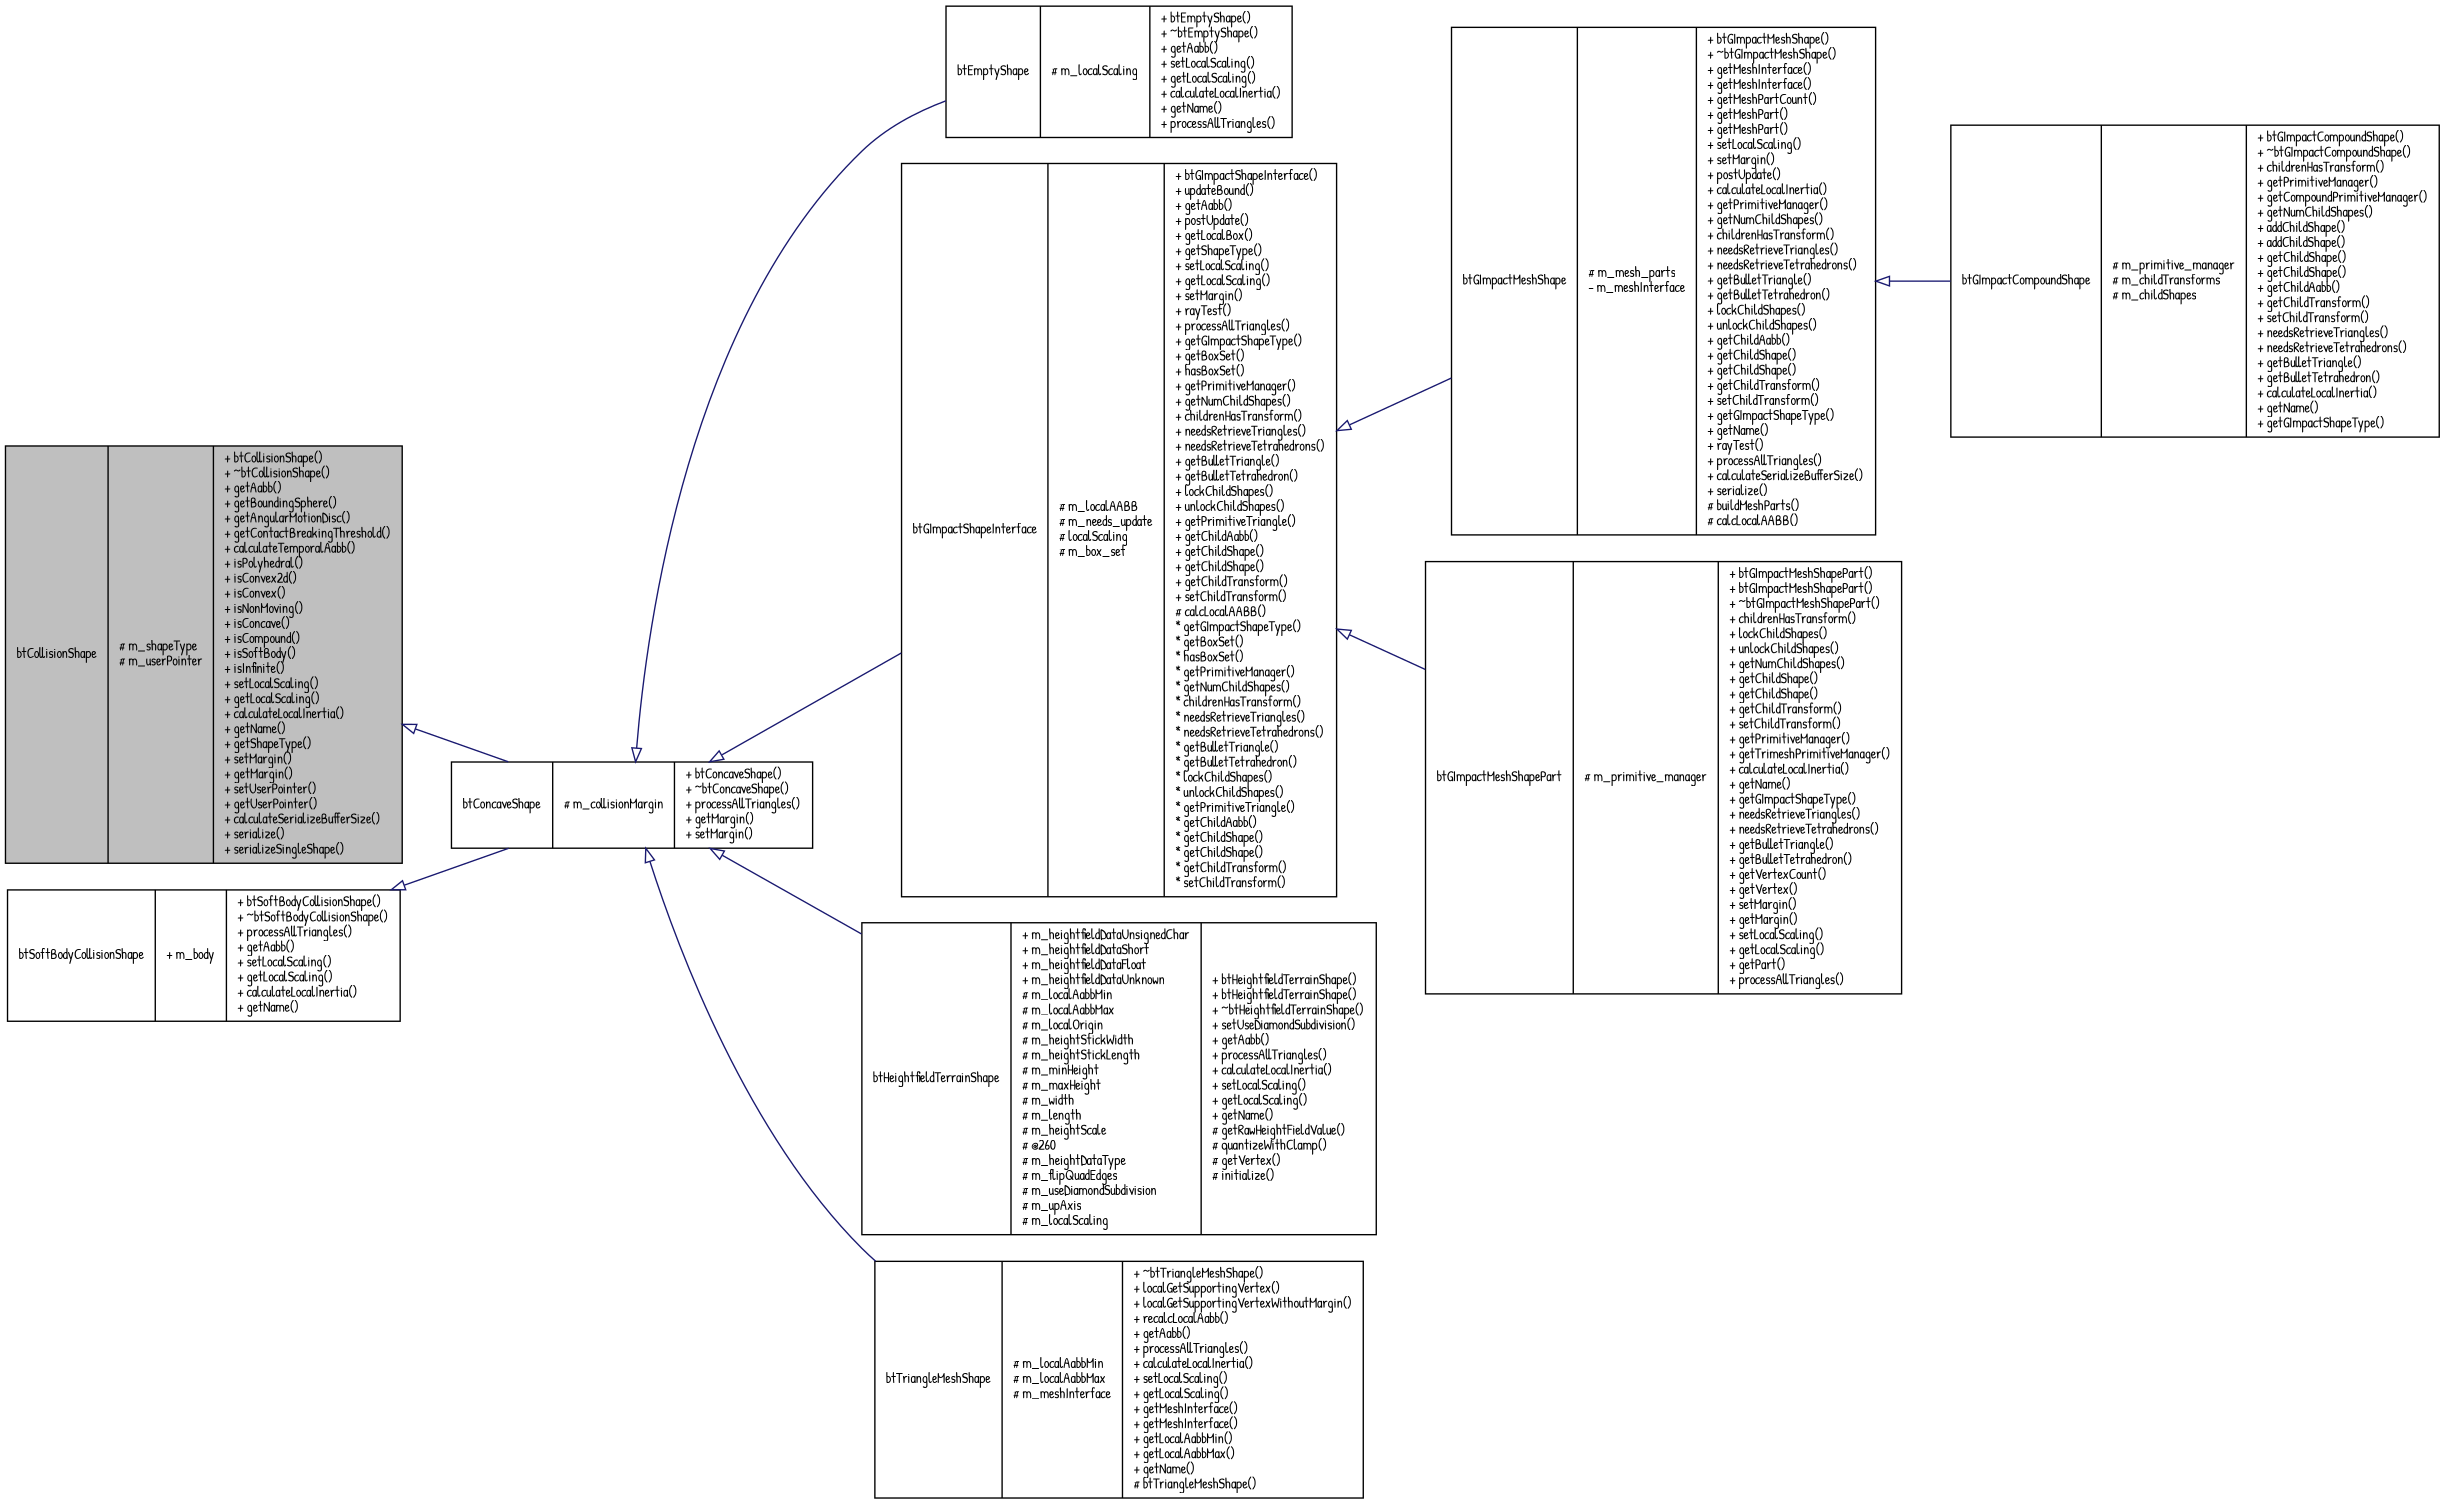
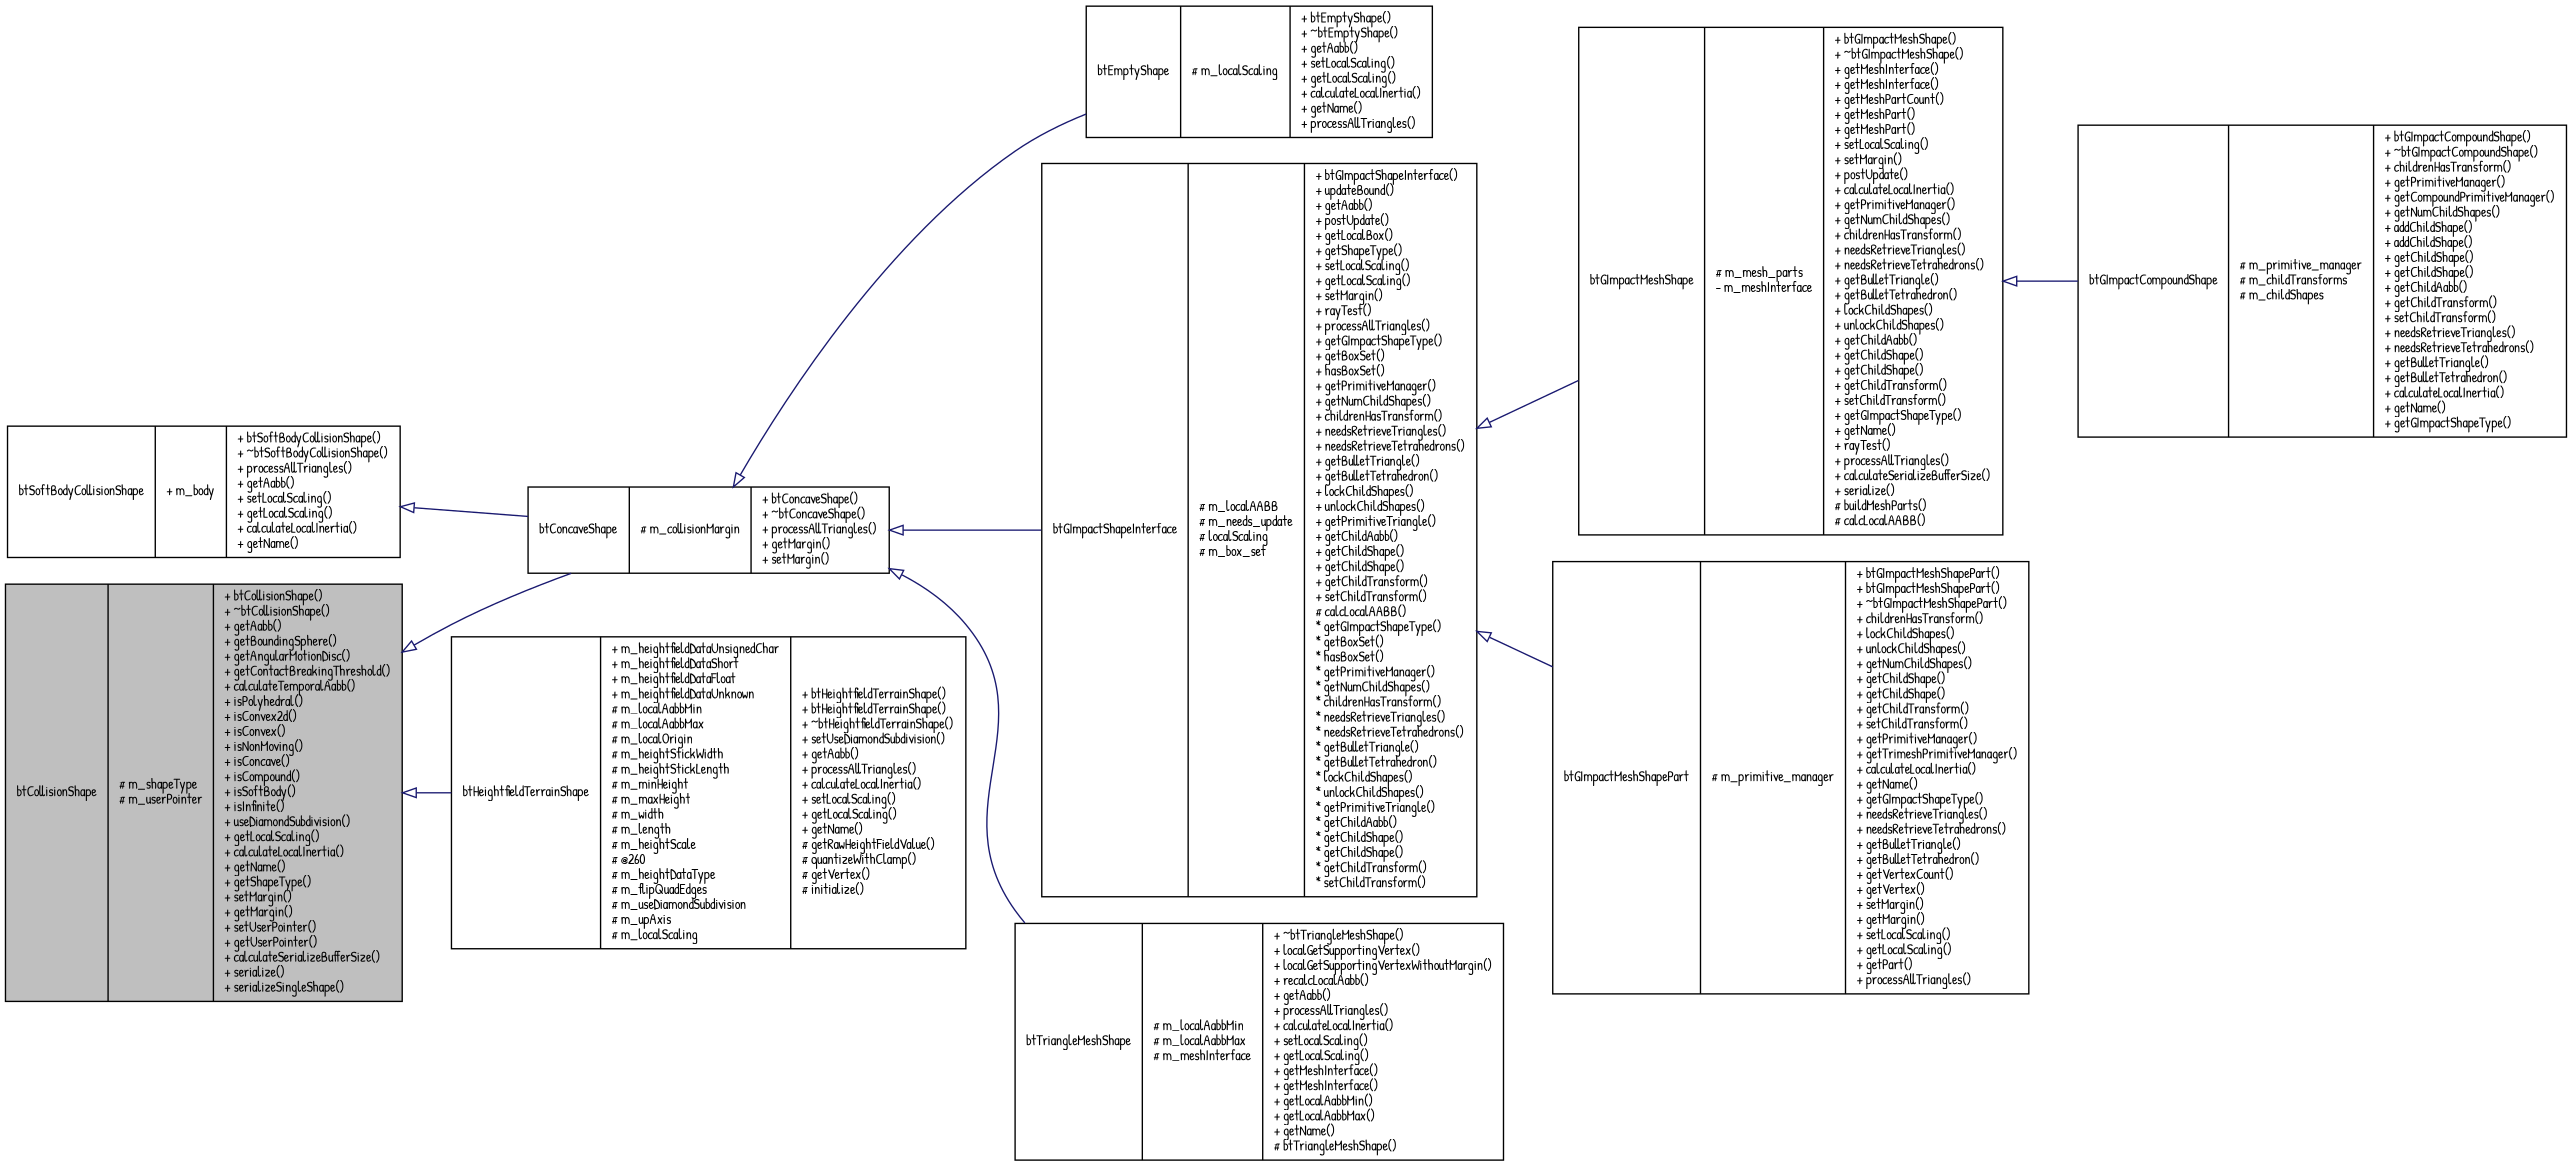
(272, 684) -> (288, 822)
(792, 895) -> (434, 793)
